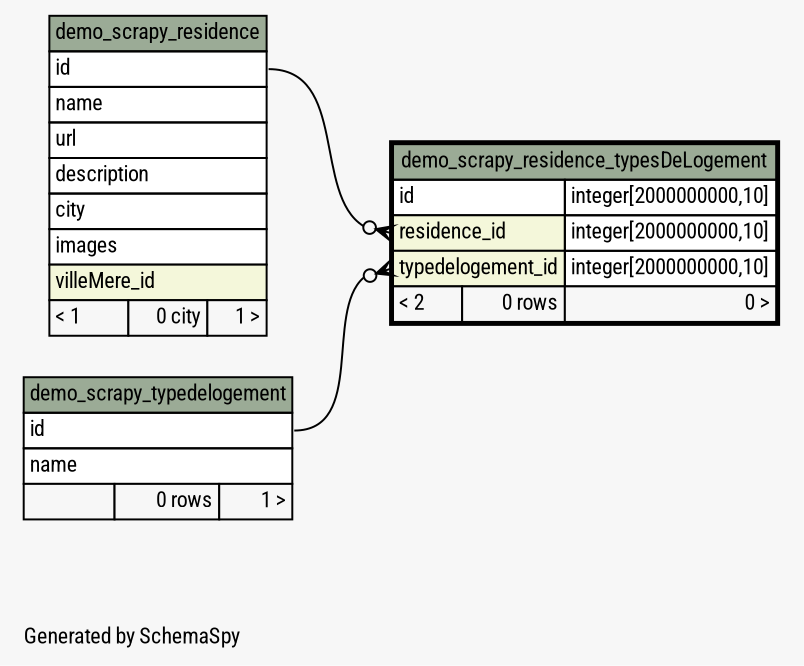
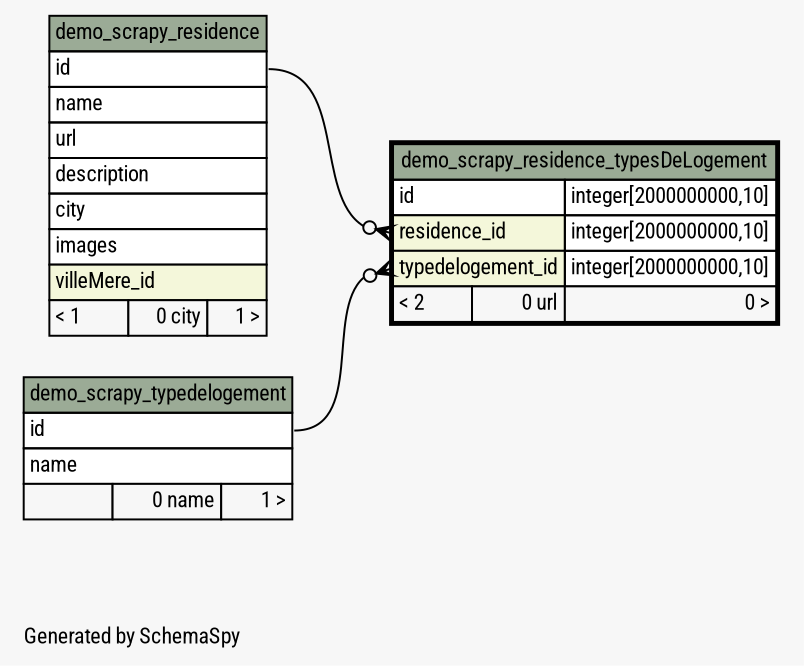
(530, 303) -> (540, 303)
(185, 501) -> (184, 501)
